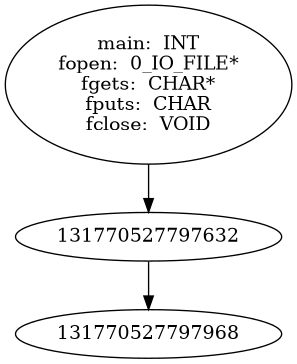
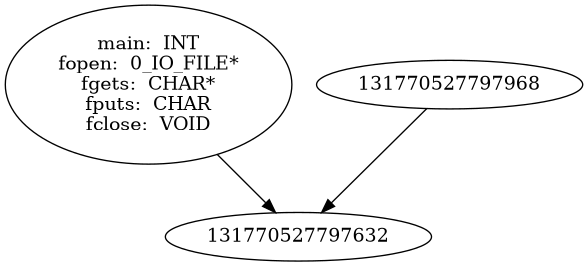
(149, 279) -> (379, 156)
